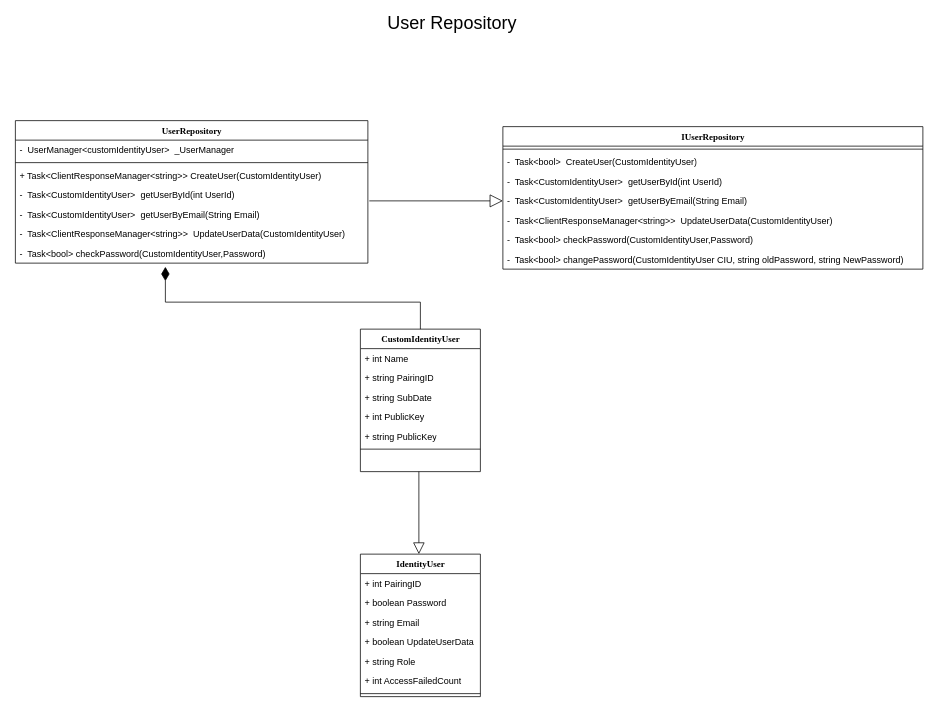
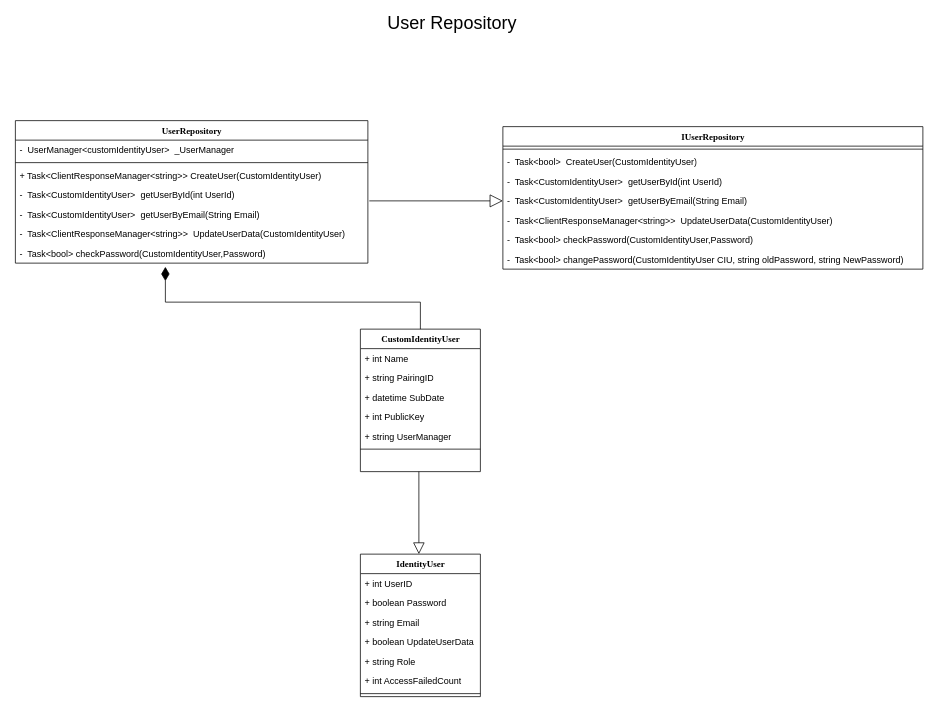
(402, 398) -> (407, 398)
(404, 437) -> (412, 437)
(397, 584) -> (392, 584)
